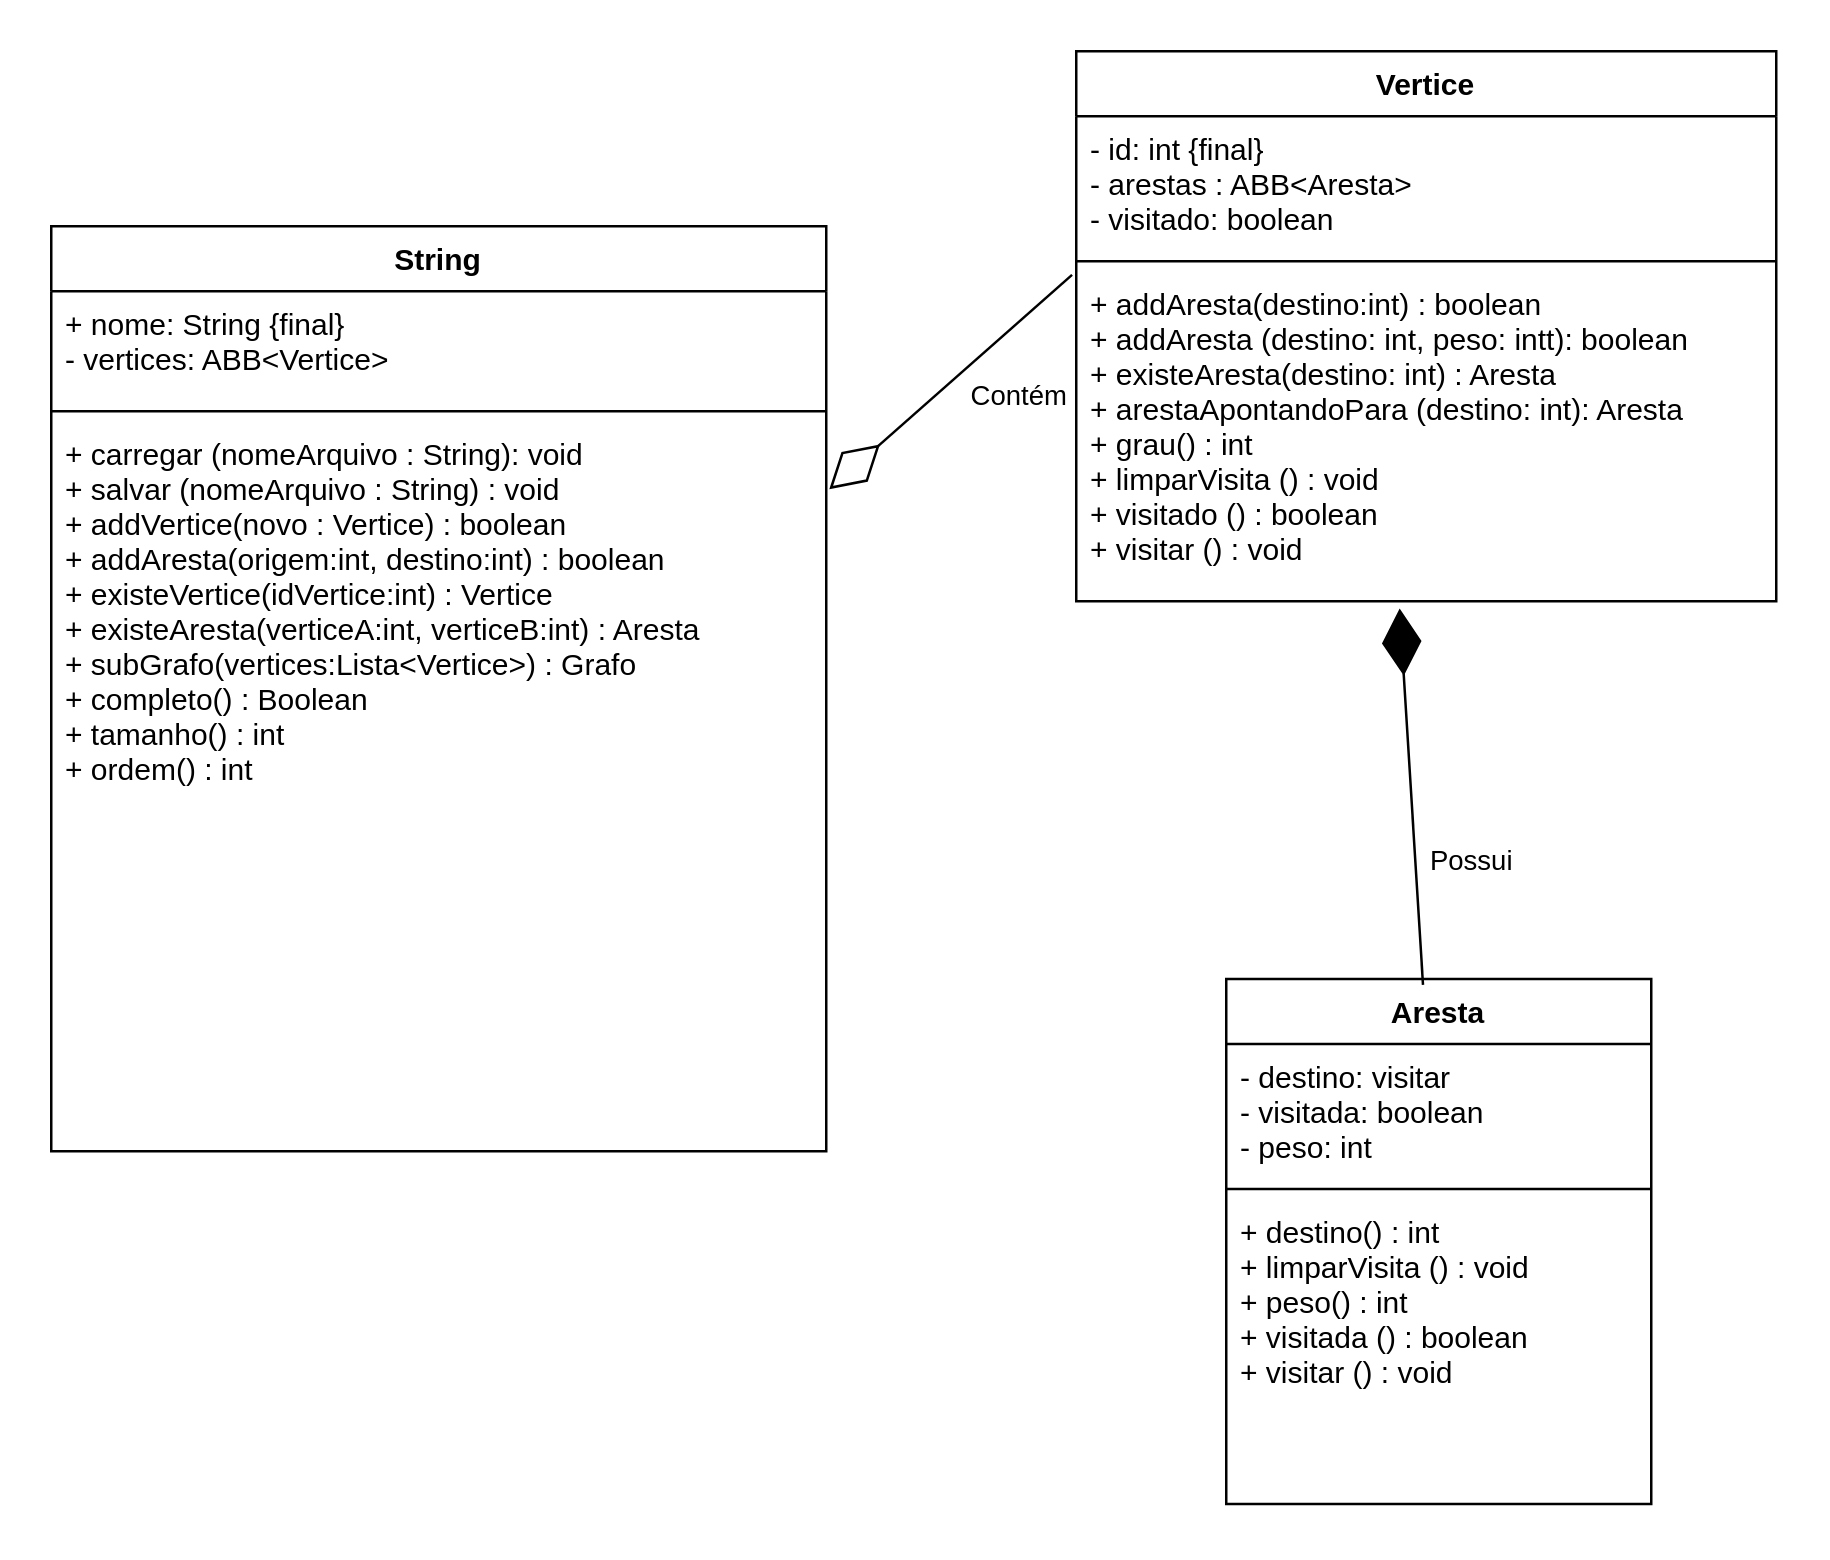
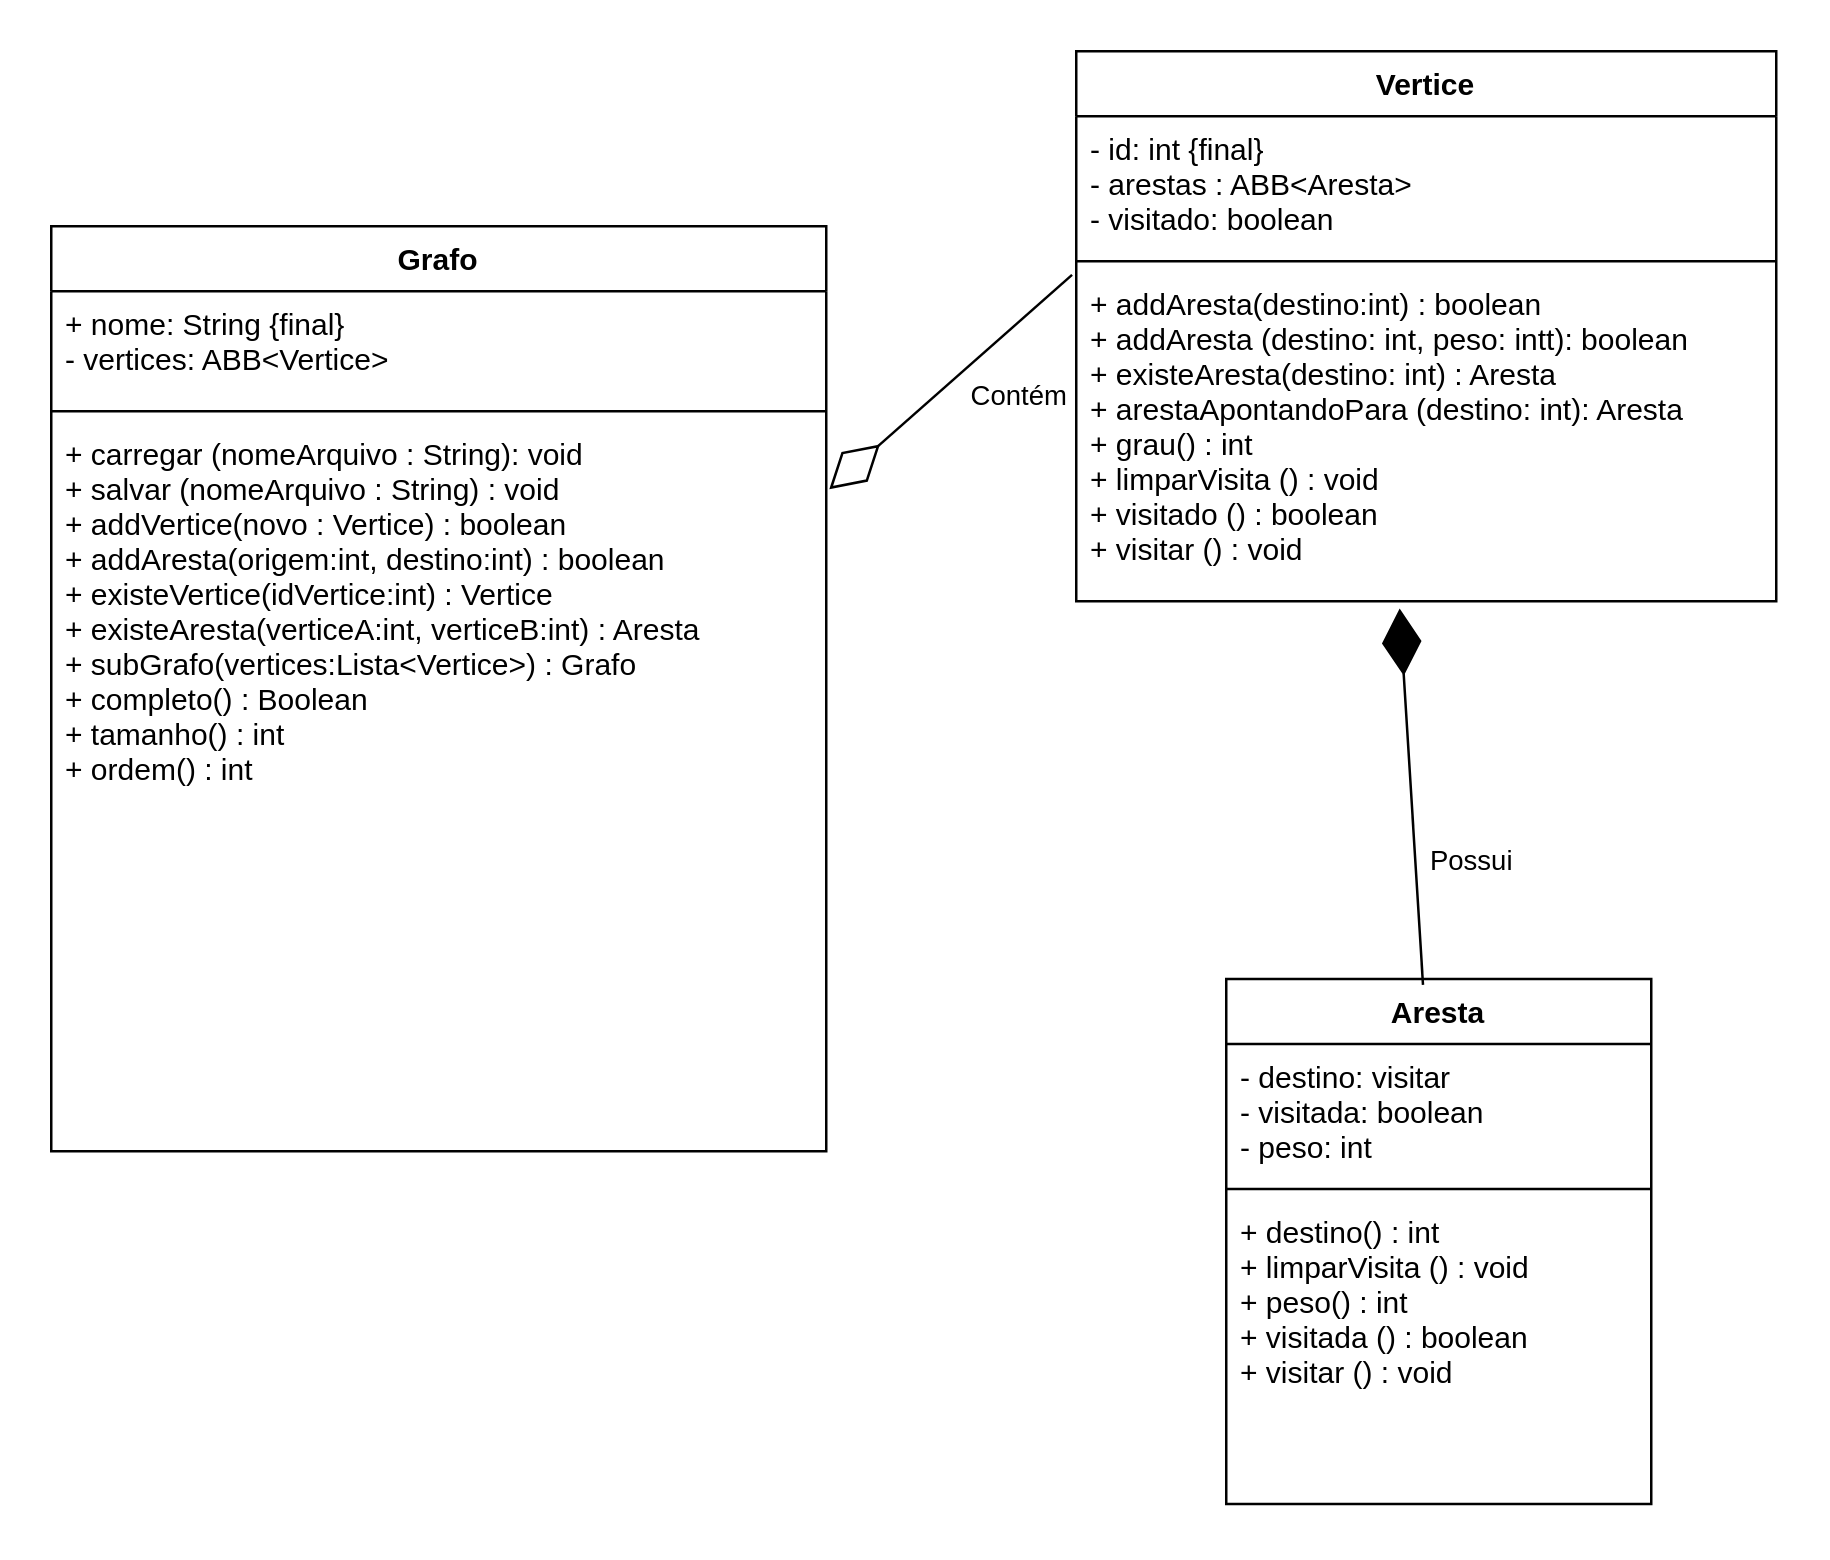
(438, 260) -> (438, 260)
